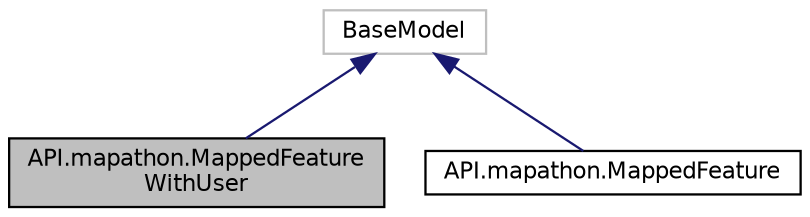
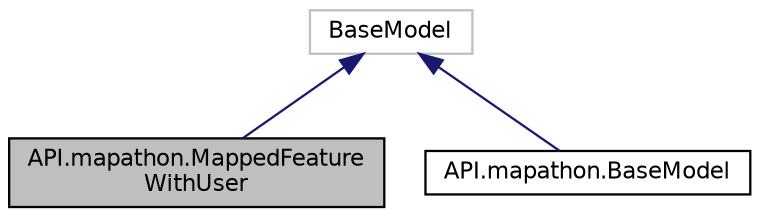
(613, 173) -> (588, 173)
